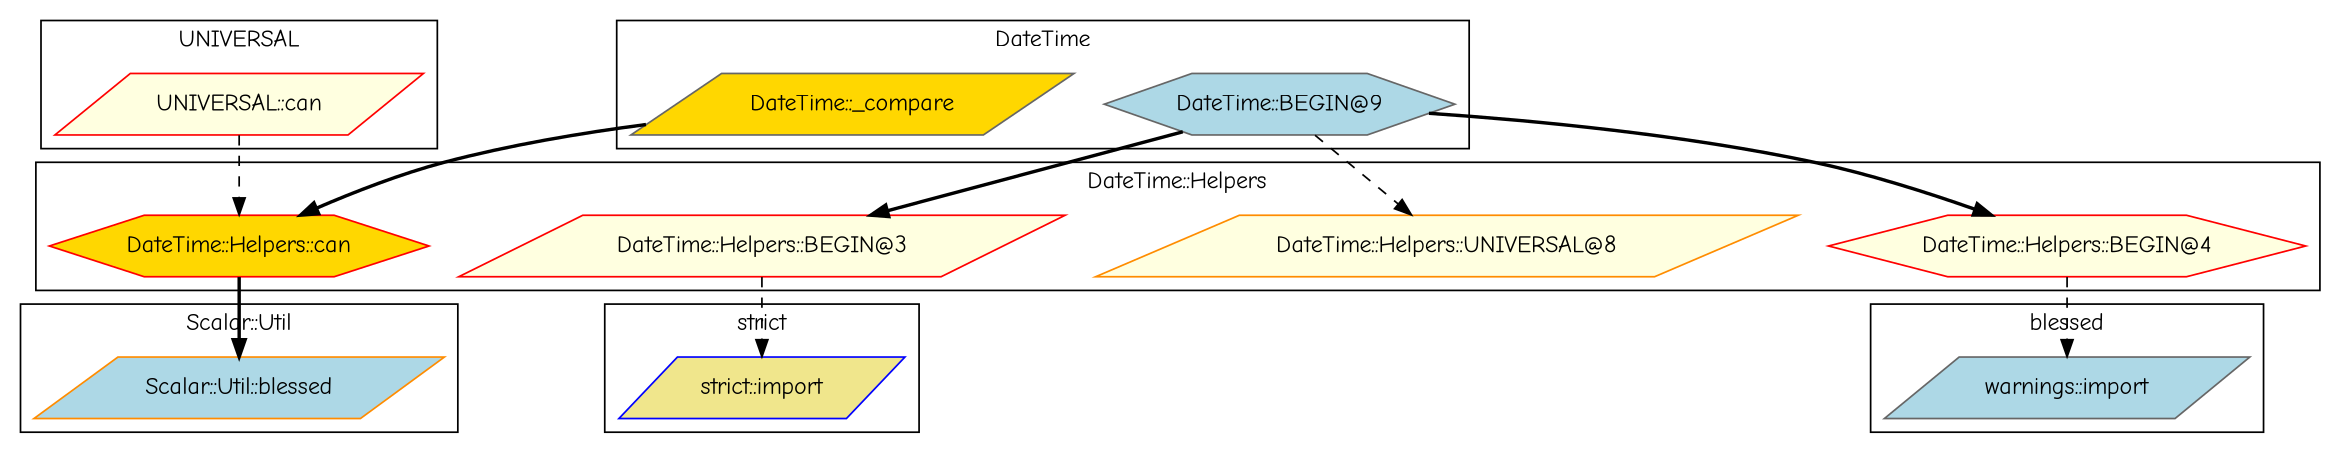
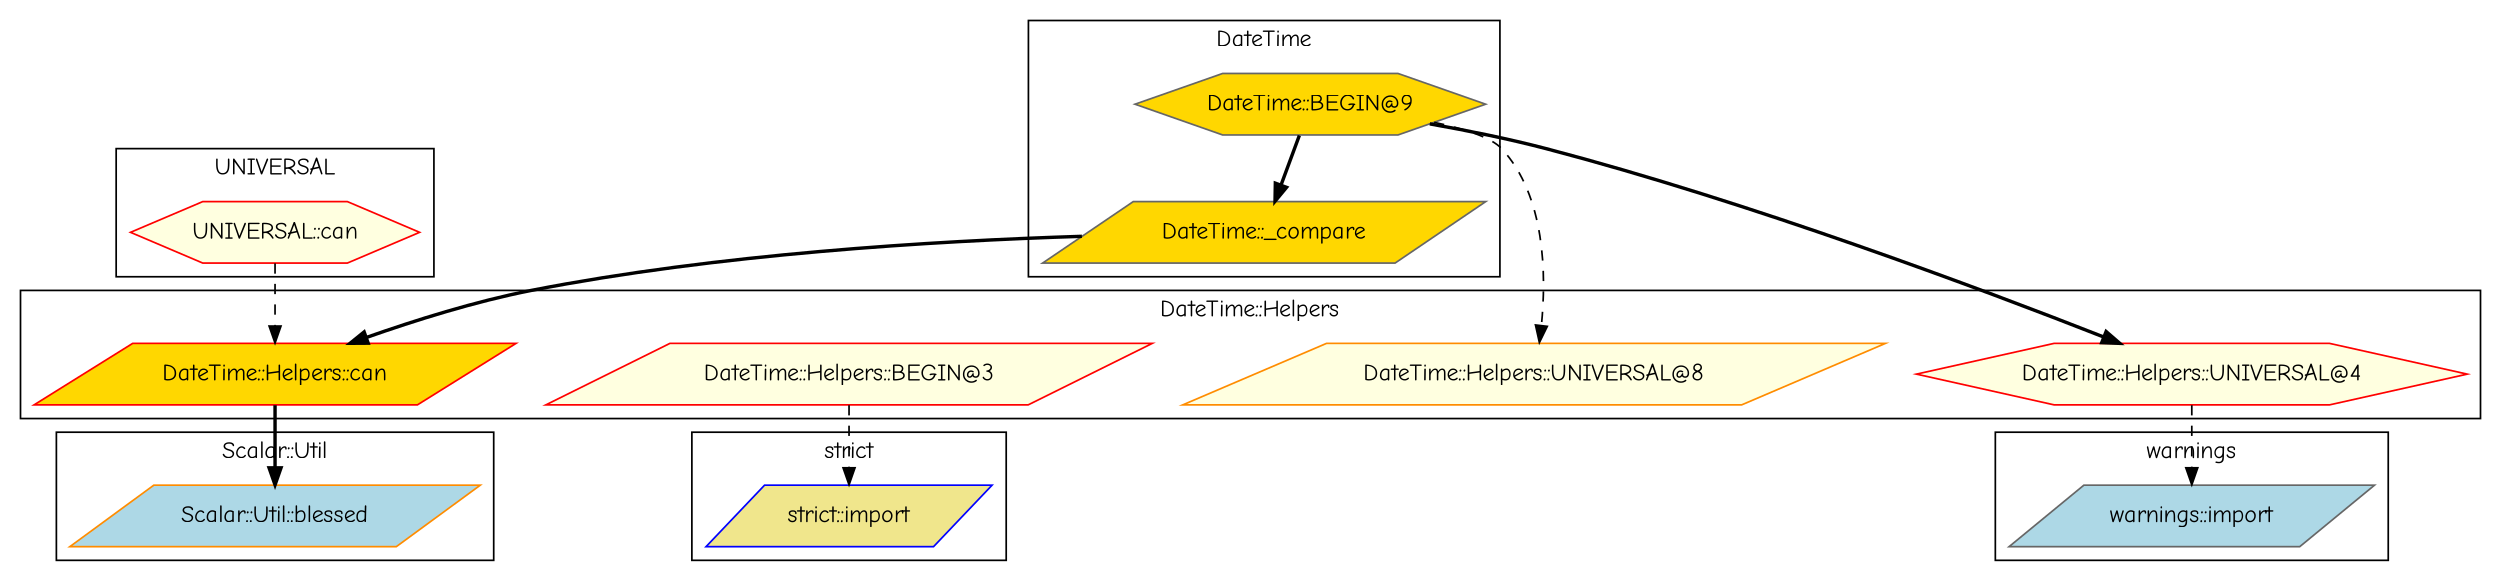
(239, 104) -> (275, 232)
(1280, 104) -> (1310, 104)
(1028, 173) -> (1290, 160)
(239, 246) -> (275, 374)
(2067, 246) -> (2192, 374)
(2067, 324) -> (2192, 452)
